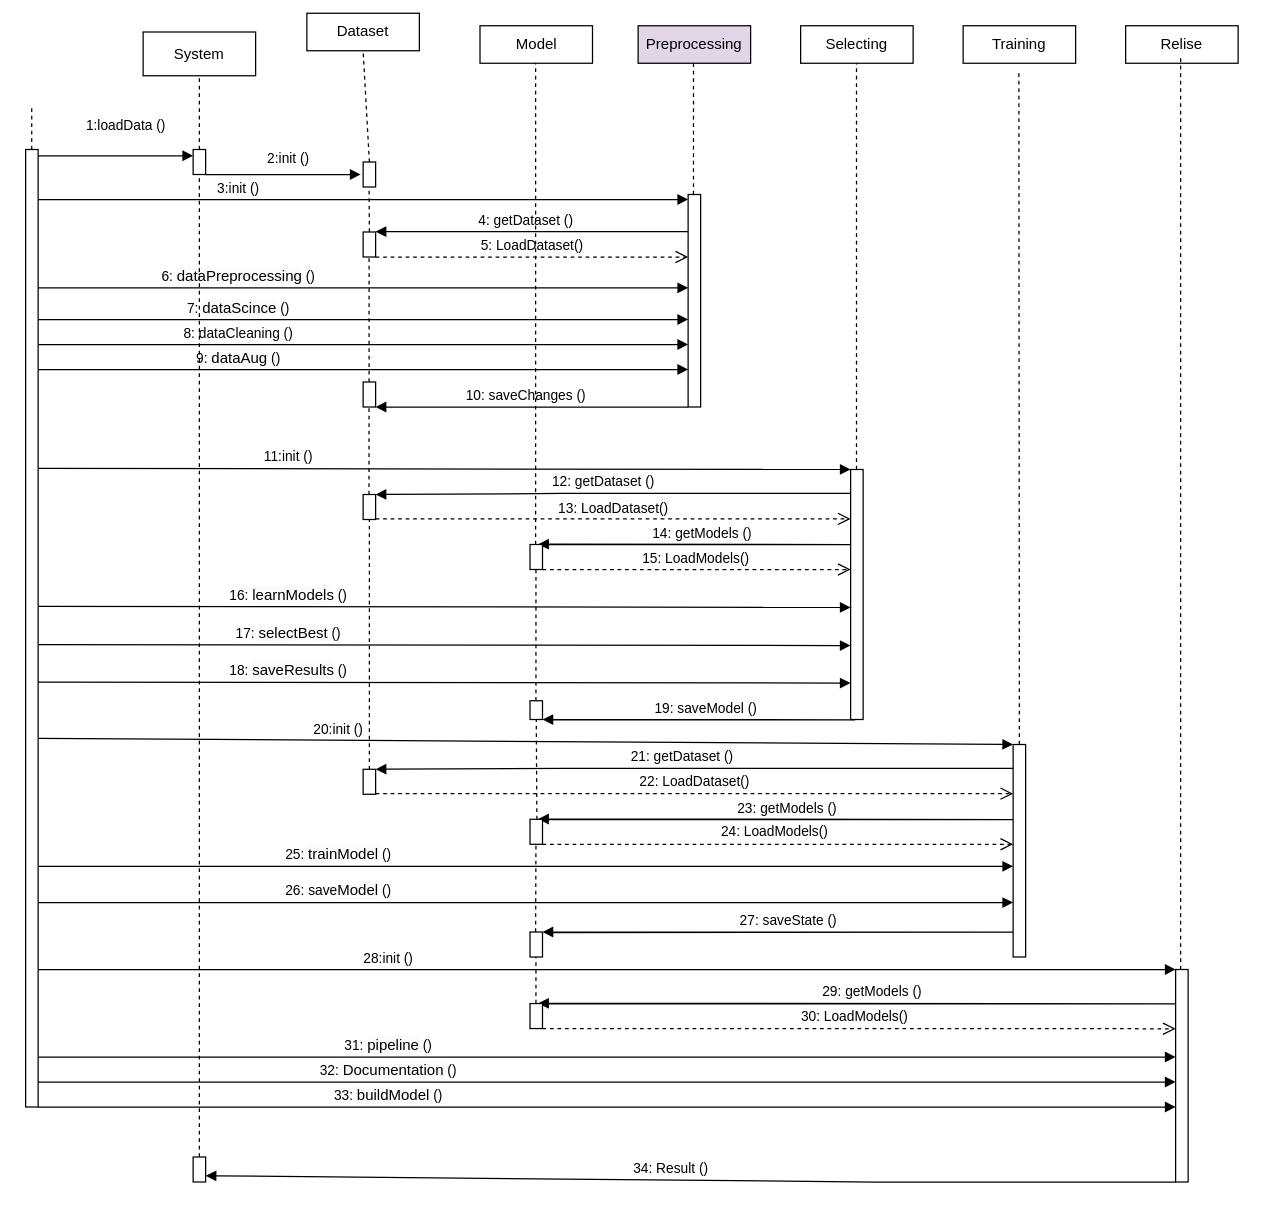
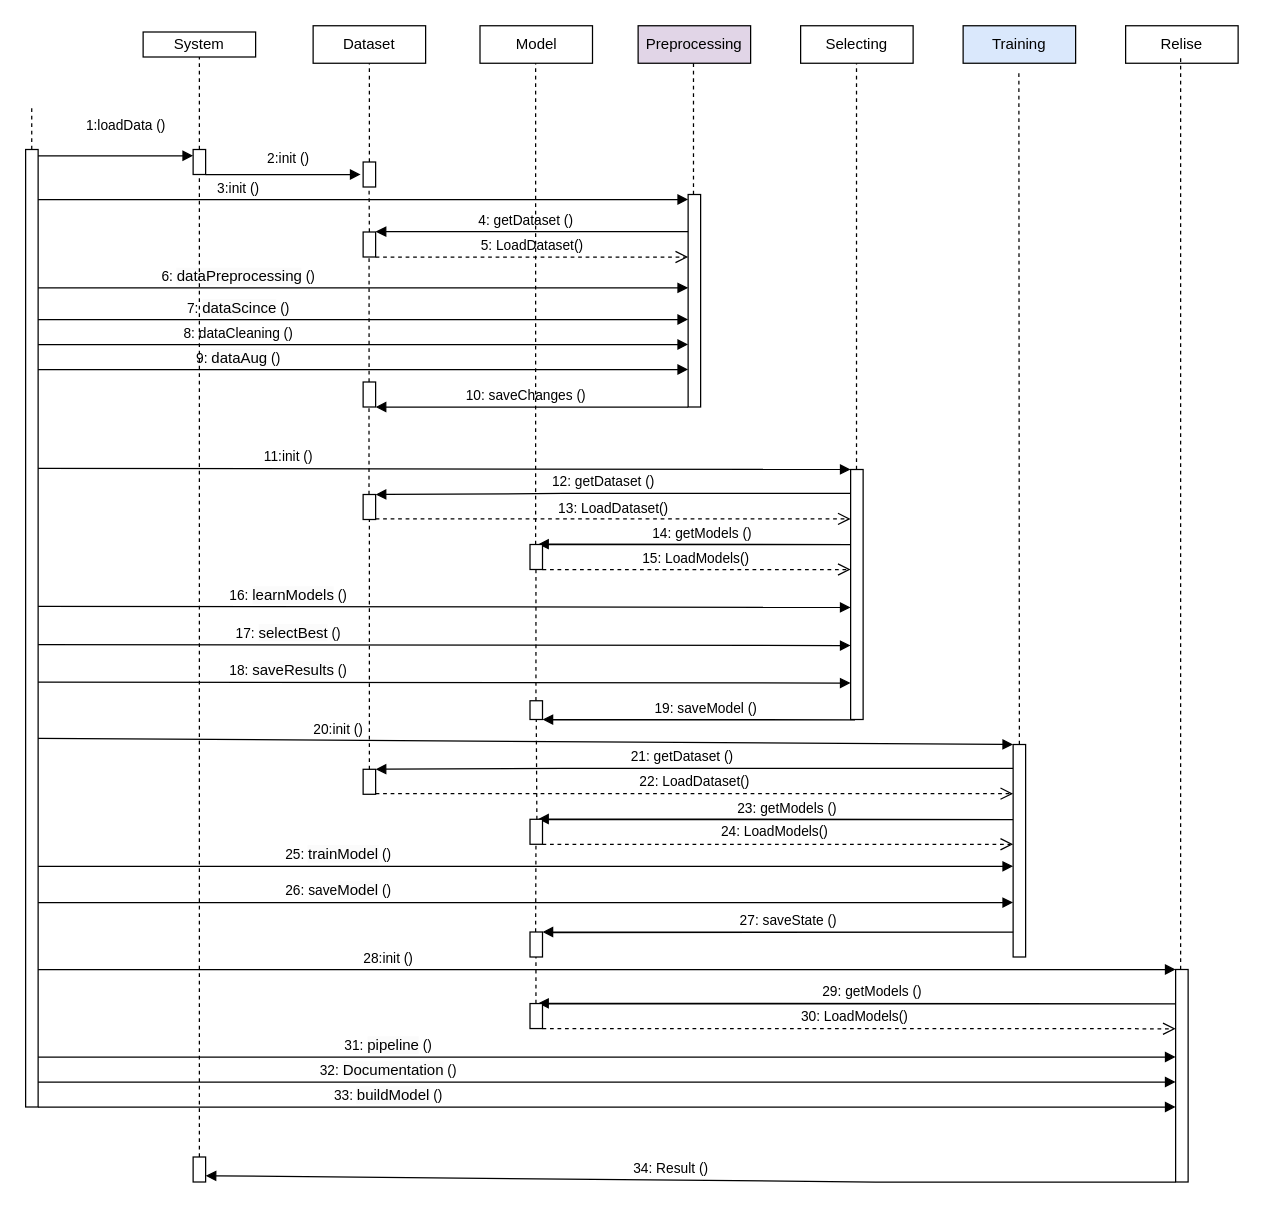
(363, 32) -> (369, 44)
(1019, 44) -> (1019, 44)
(199, 54) -> (199, 44)
